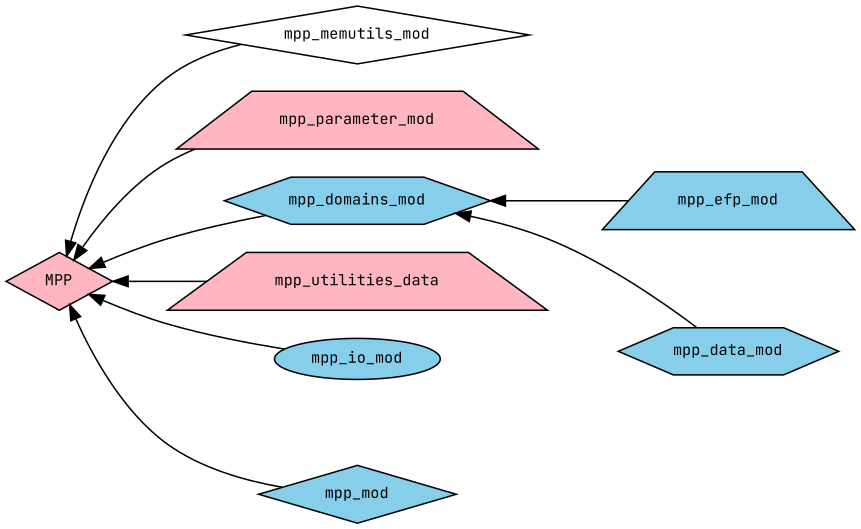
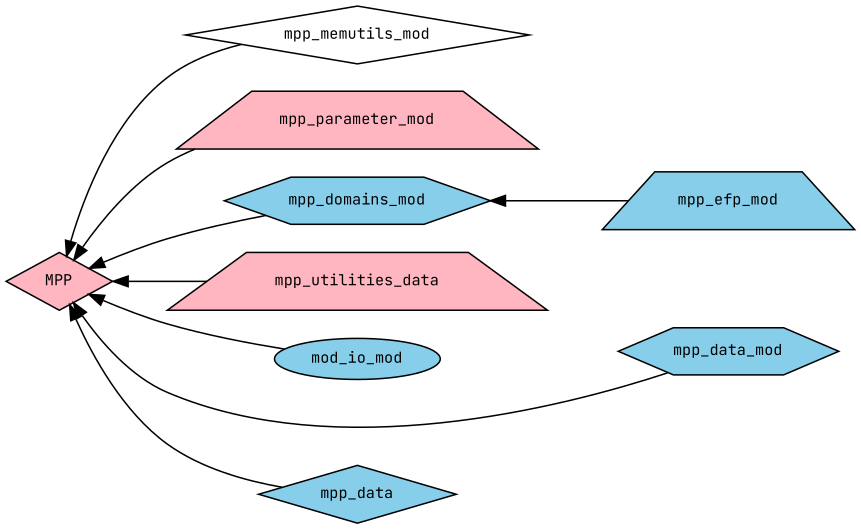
(590, 258) -> (360, 427)
(357, 359) -> (357, 359)
(357, 494) -> (357, 494)
